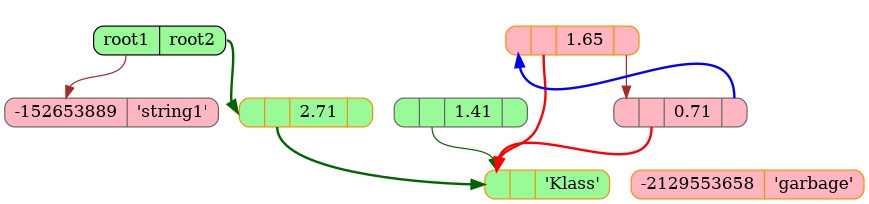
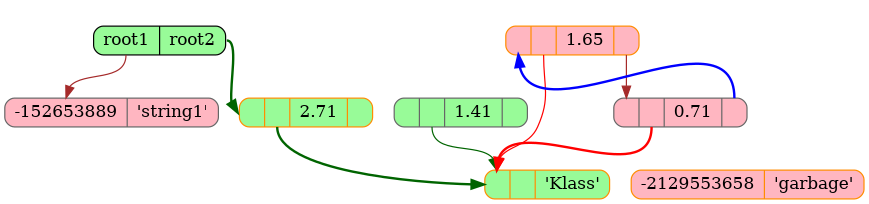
(542, 116) -> (542, 116)
